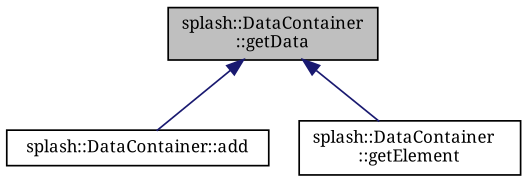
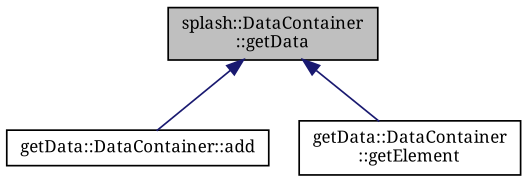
(138, 148) -> (138, 148)
(410, 148) -> (410, 148)
